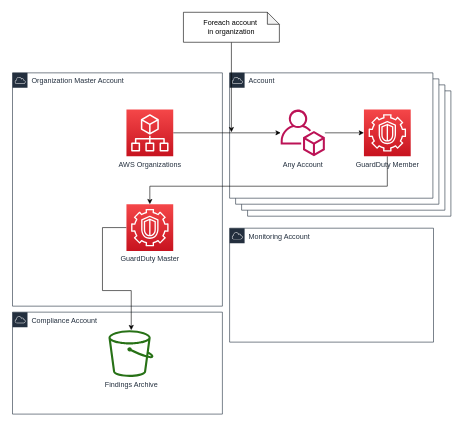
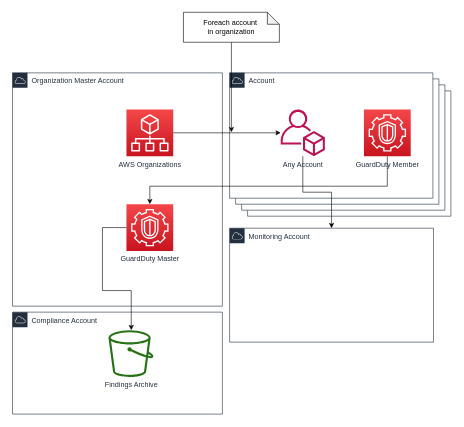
(358, 133) -> (332, 207)
